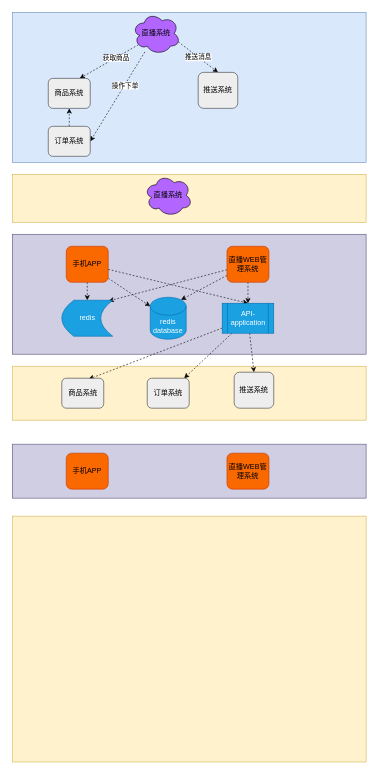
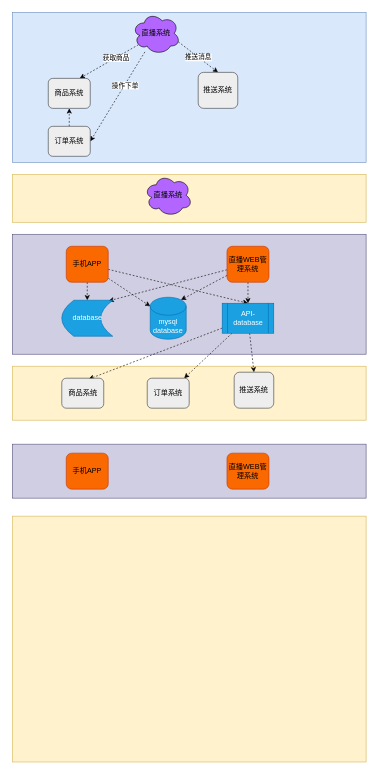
(88, 318) -> (88, 318)
(248, 318) -> (248, 318)
(168, 326) -> (168, 326)
